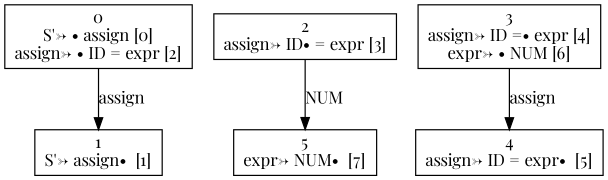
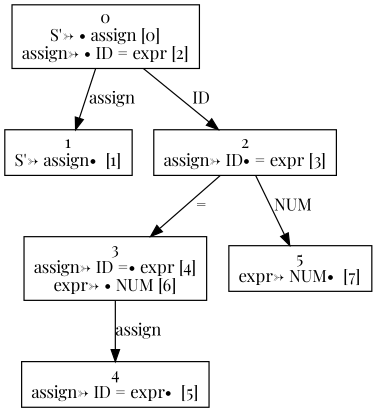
none -> (176, 95)
none -> (190, 202)
